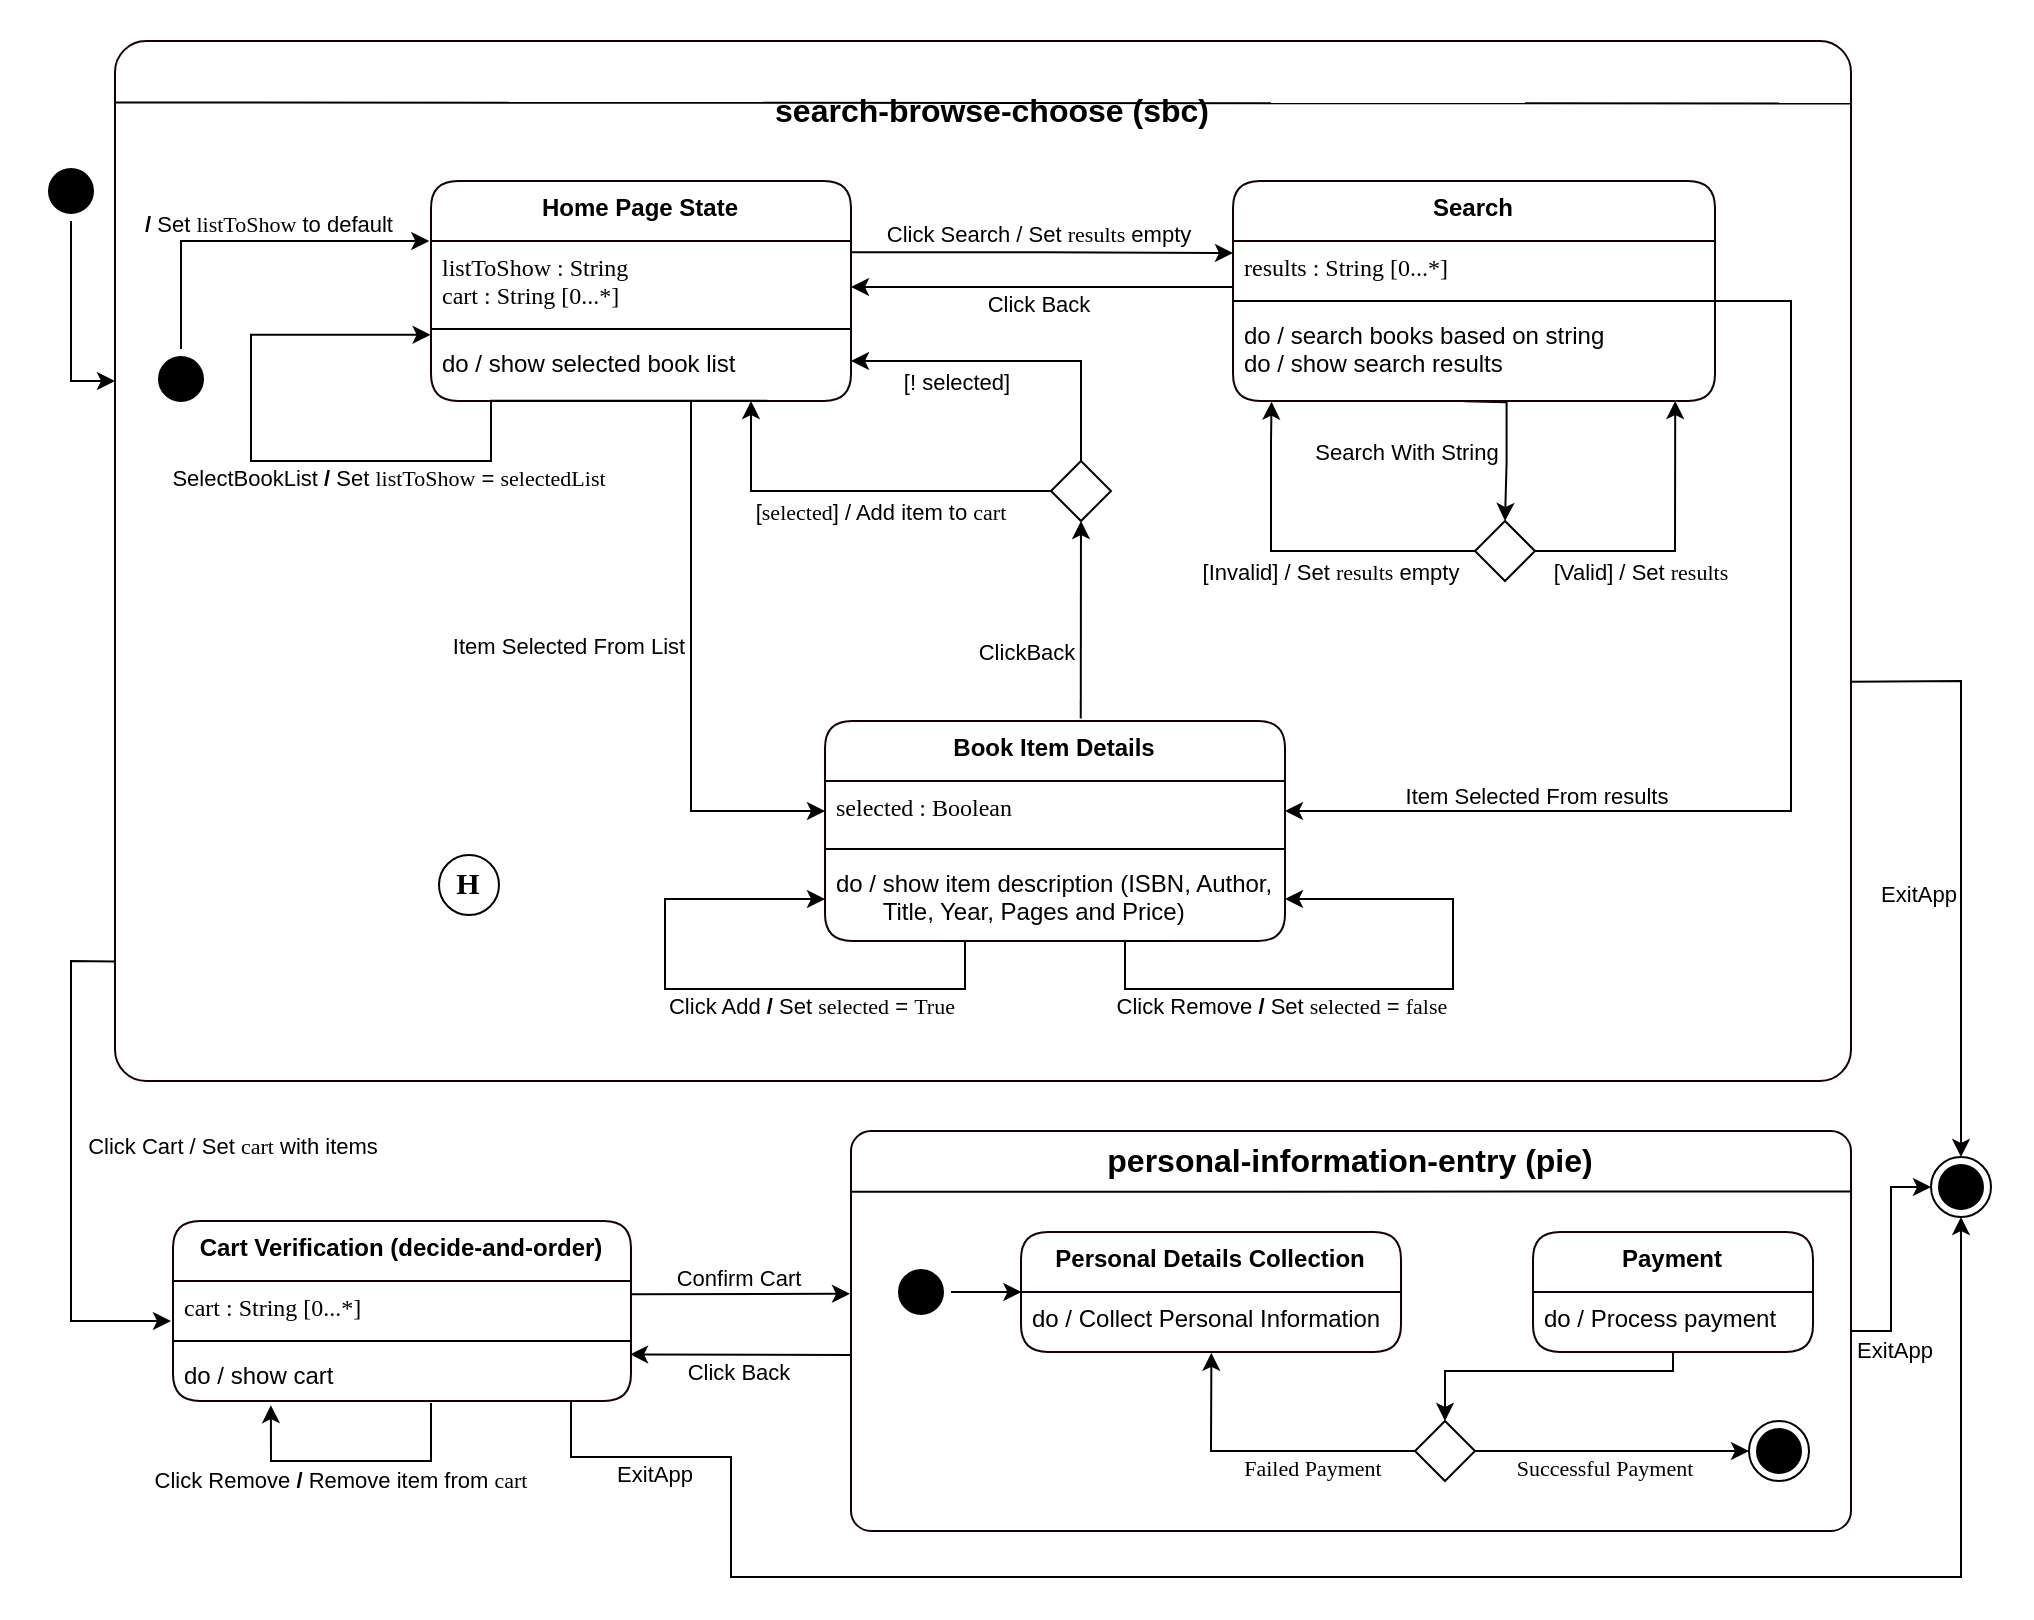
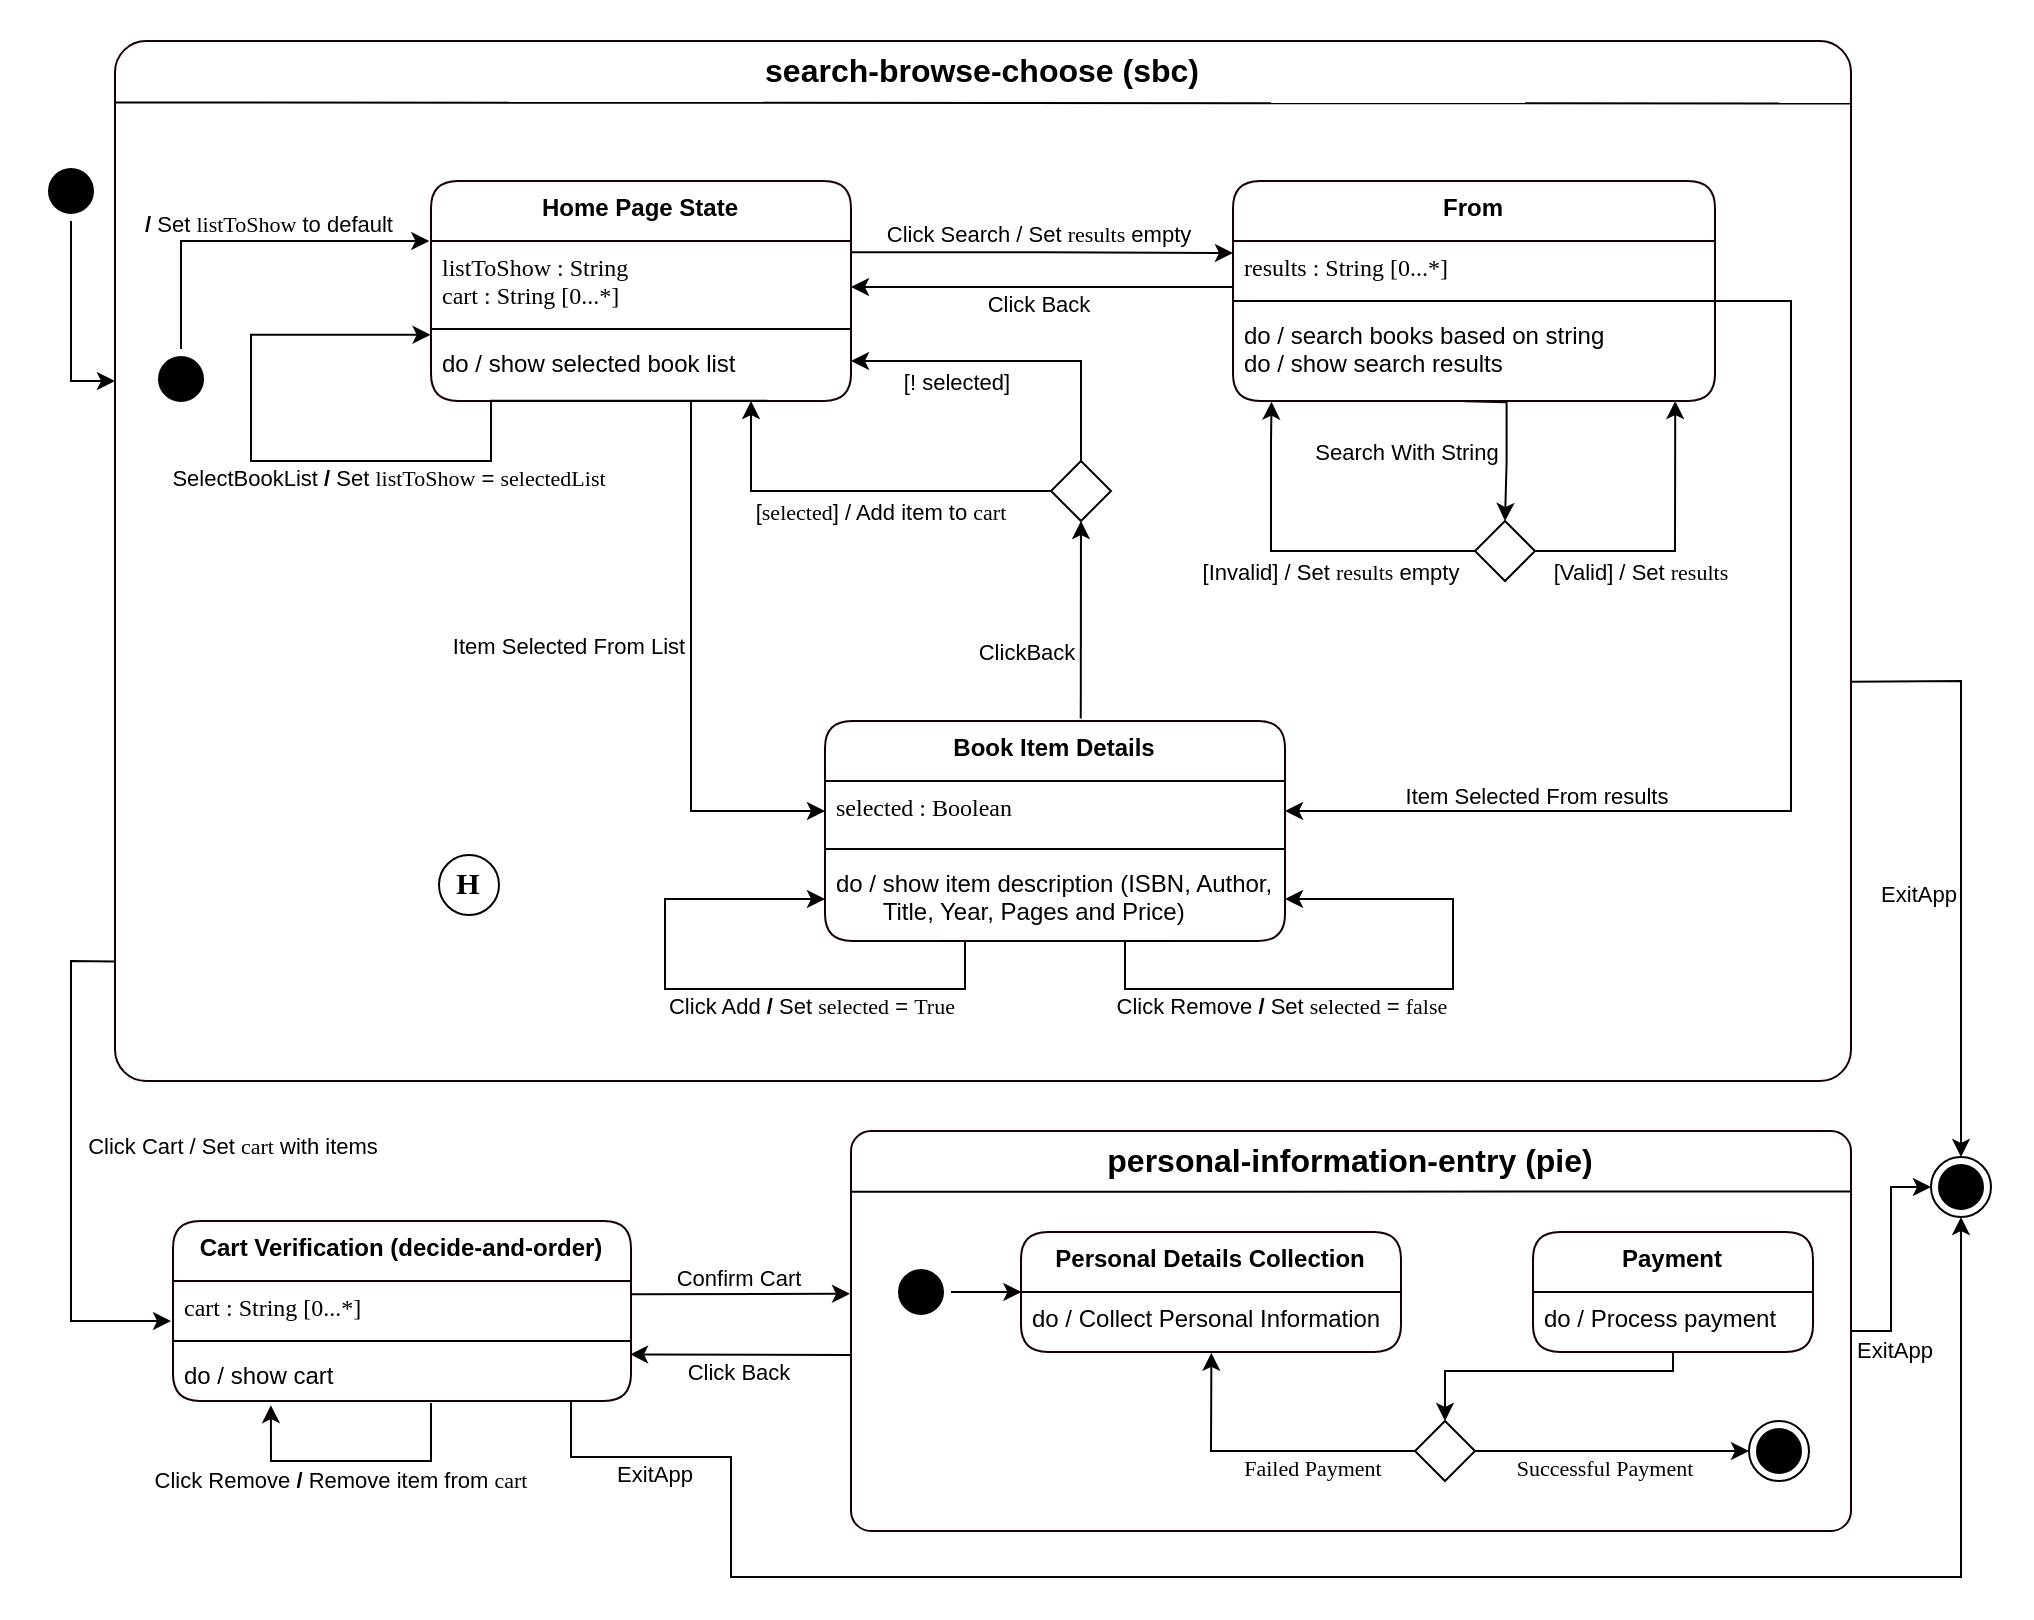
(993, 111) -> (983, 71)
(1473, 208) -> (1473, 208)
